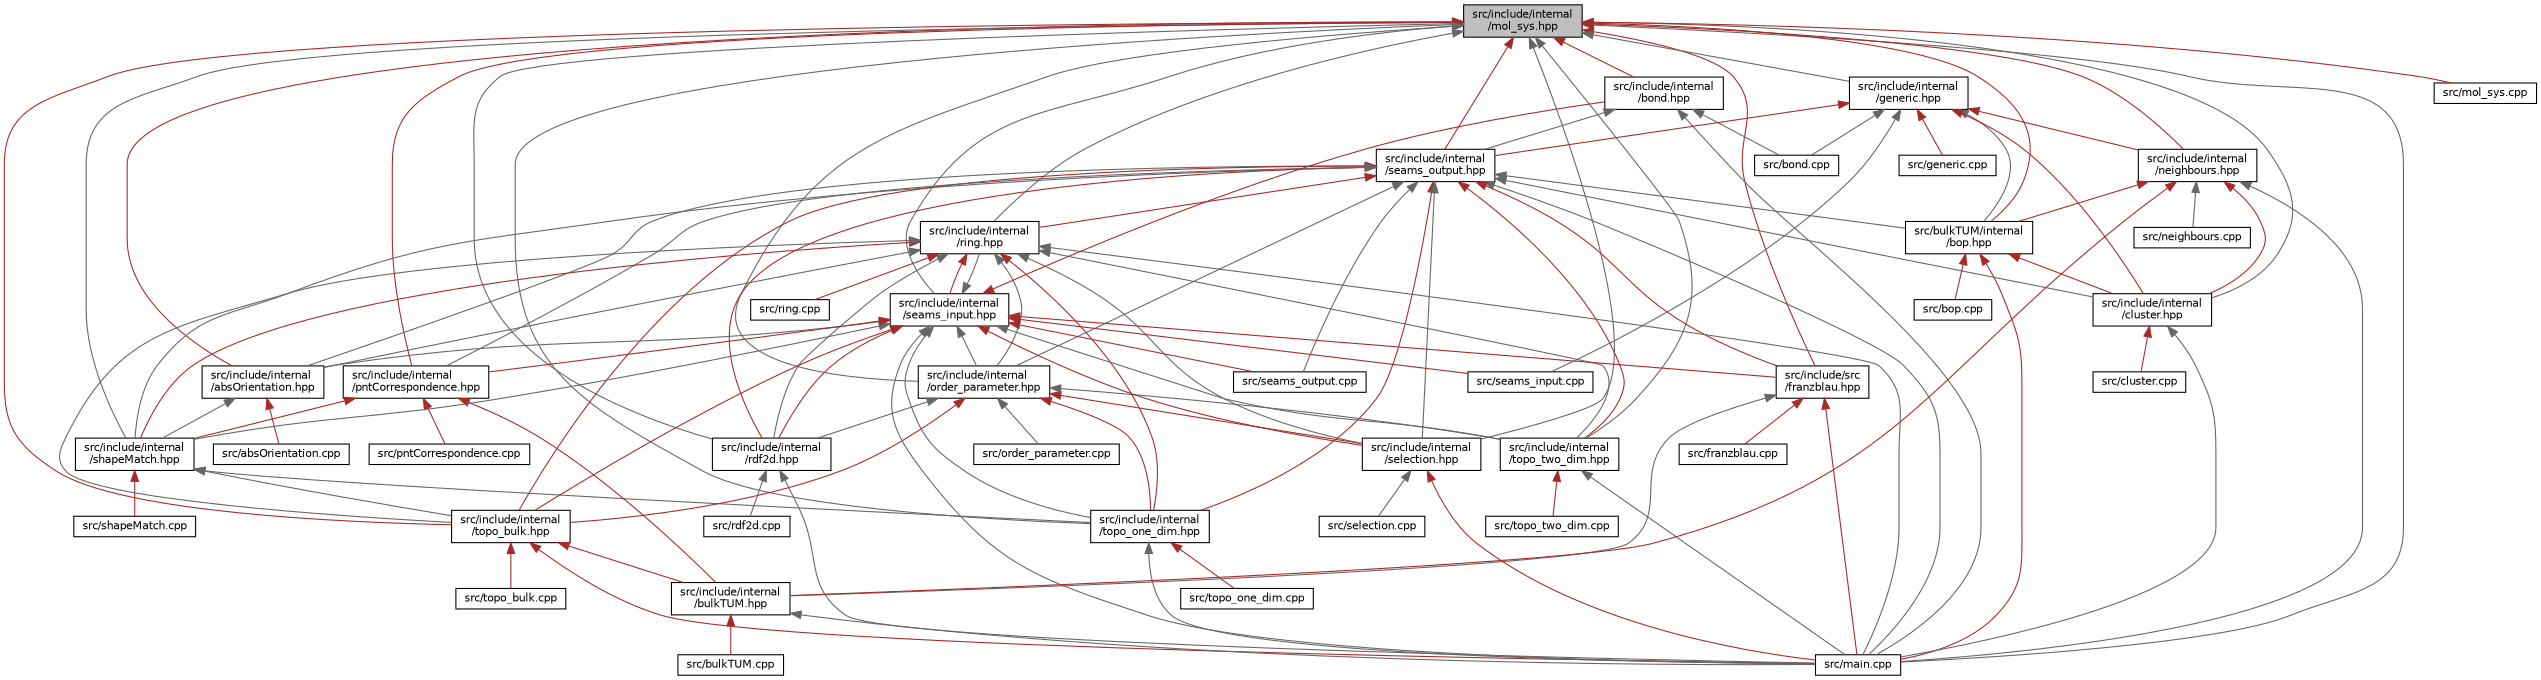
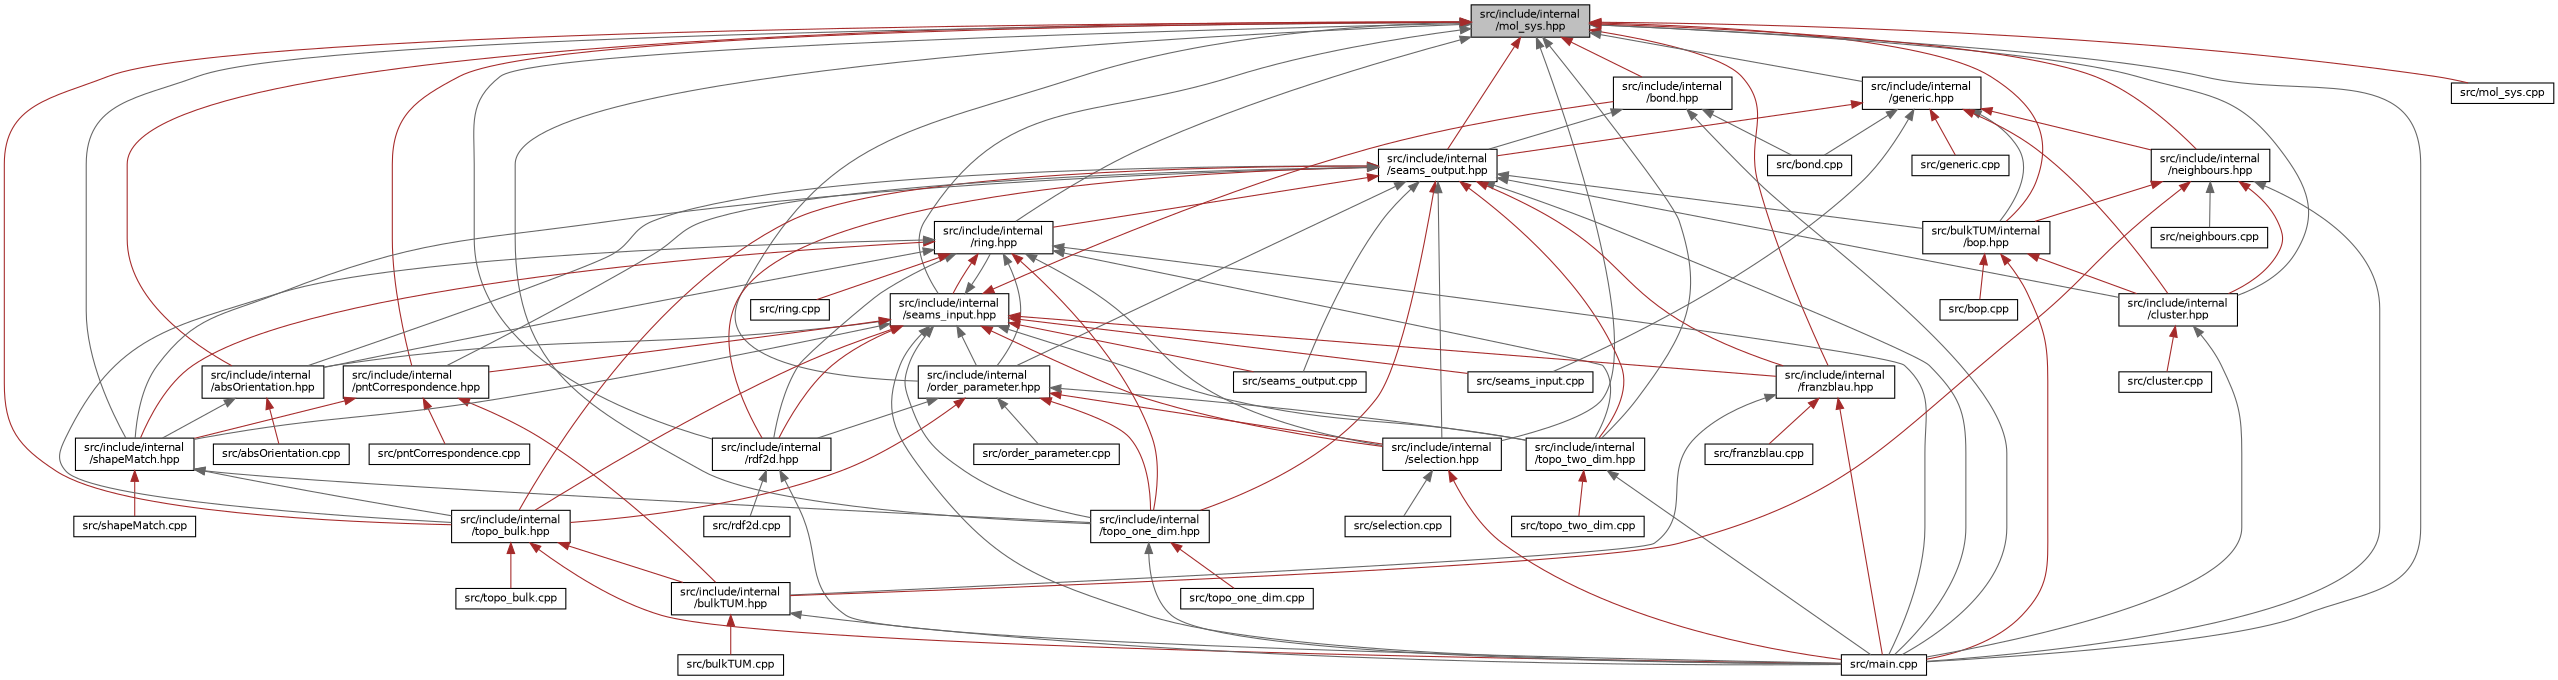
(1823, 382) -> (1835, 382)
